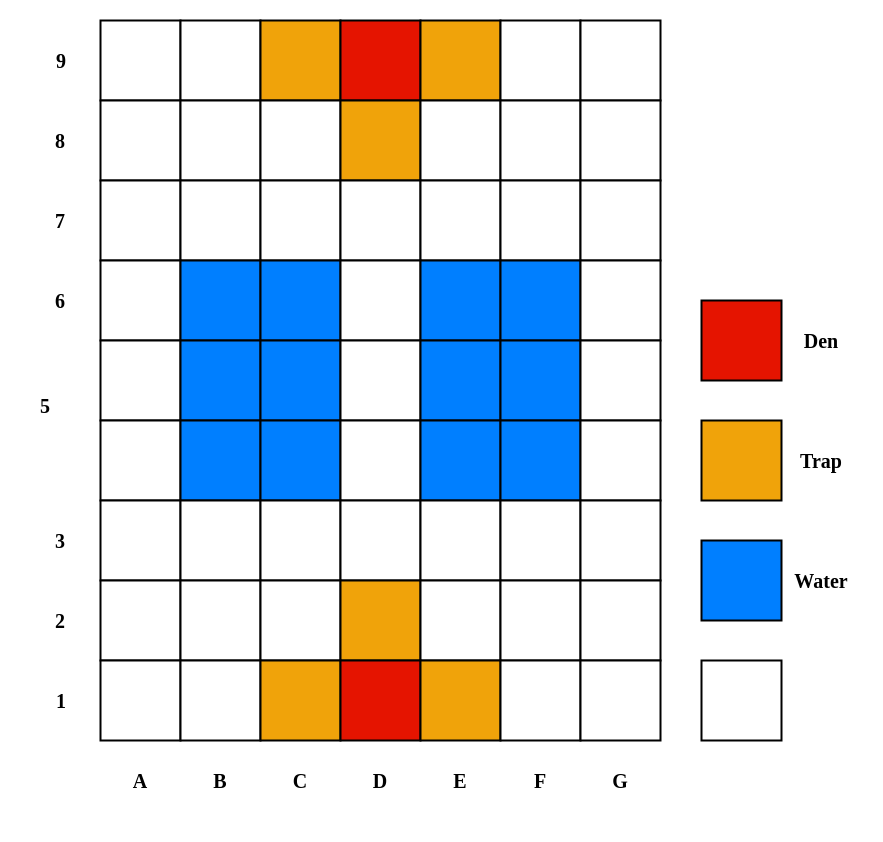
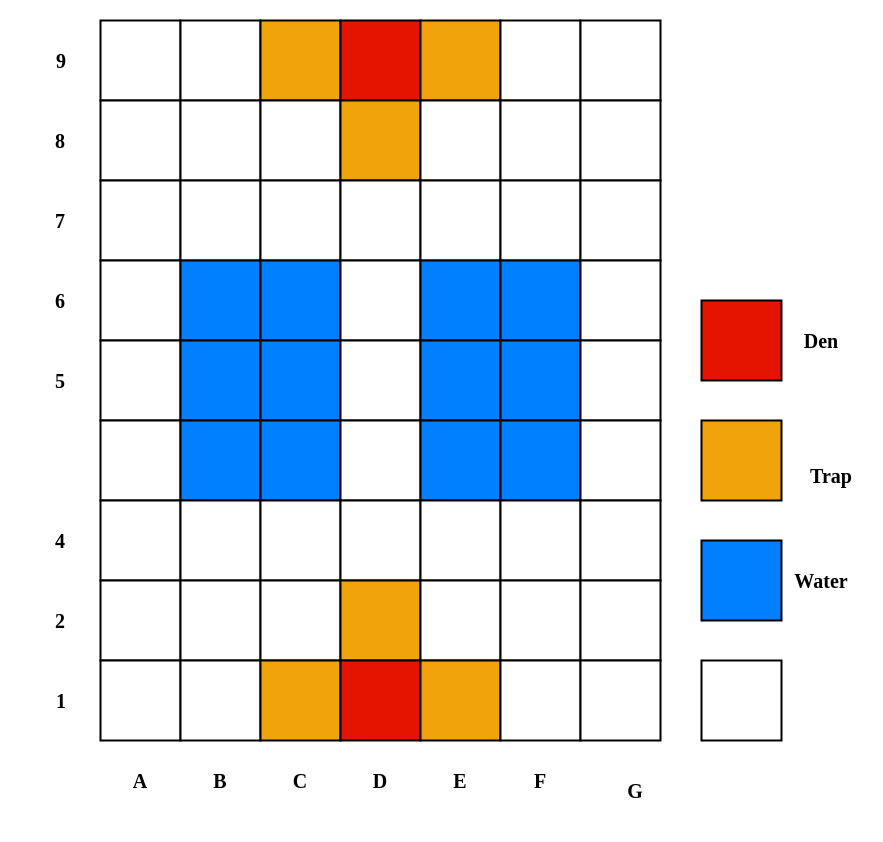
(46, 406) -> (61, 381)
(822, 461) -> (832, 476)
(61, 541) -> (61, 541)
(621, 781) -> (636, 791)
